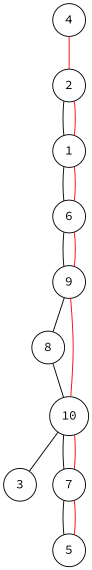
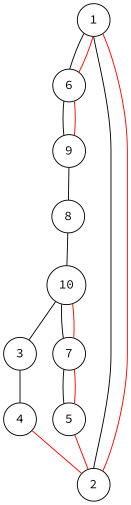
(73, 348) -> none
none -> (20, 387)
none -> (81, 452)
